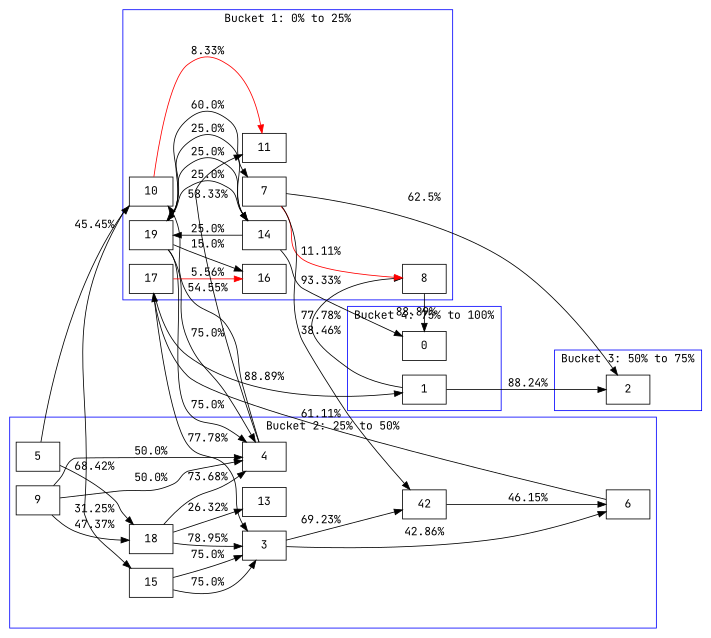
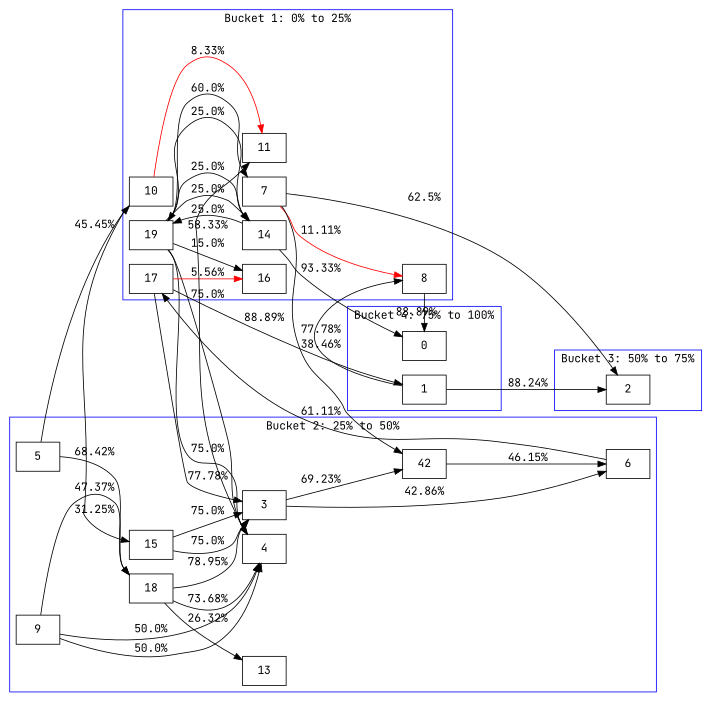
(230, 331) -> none
